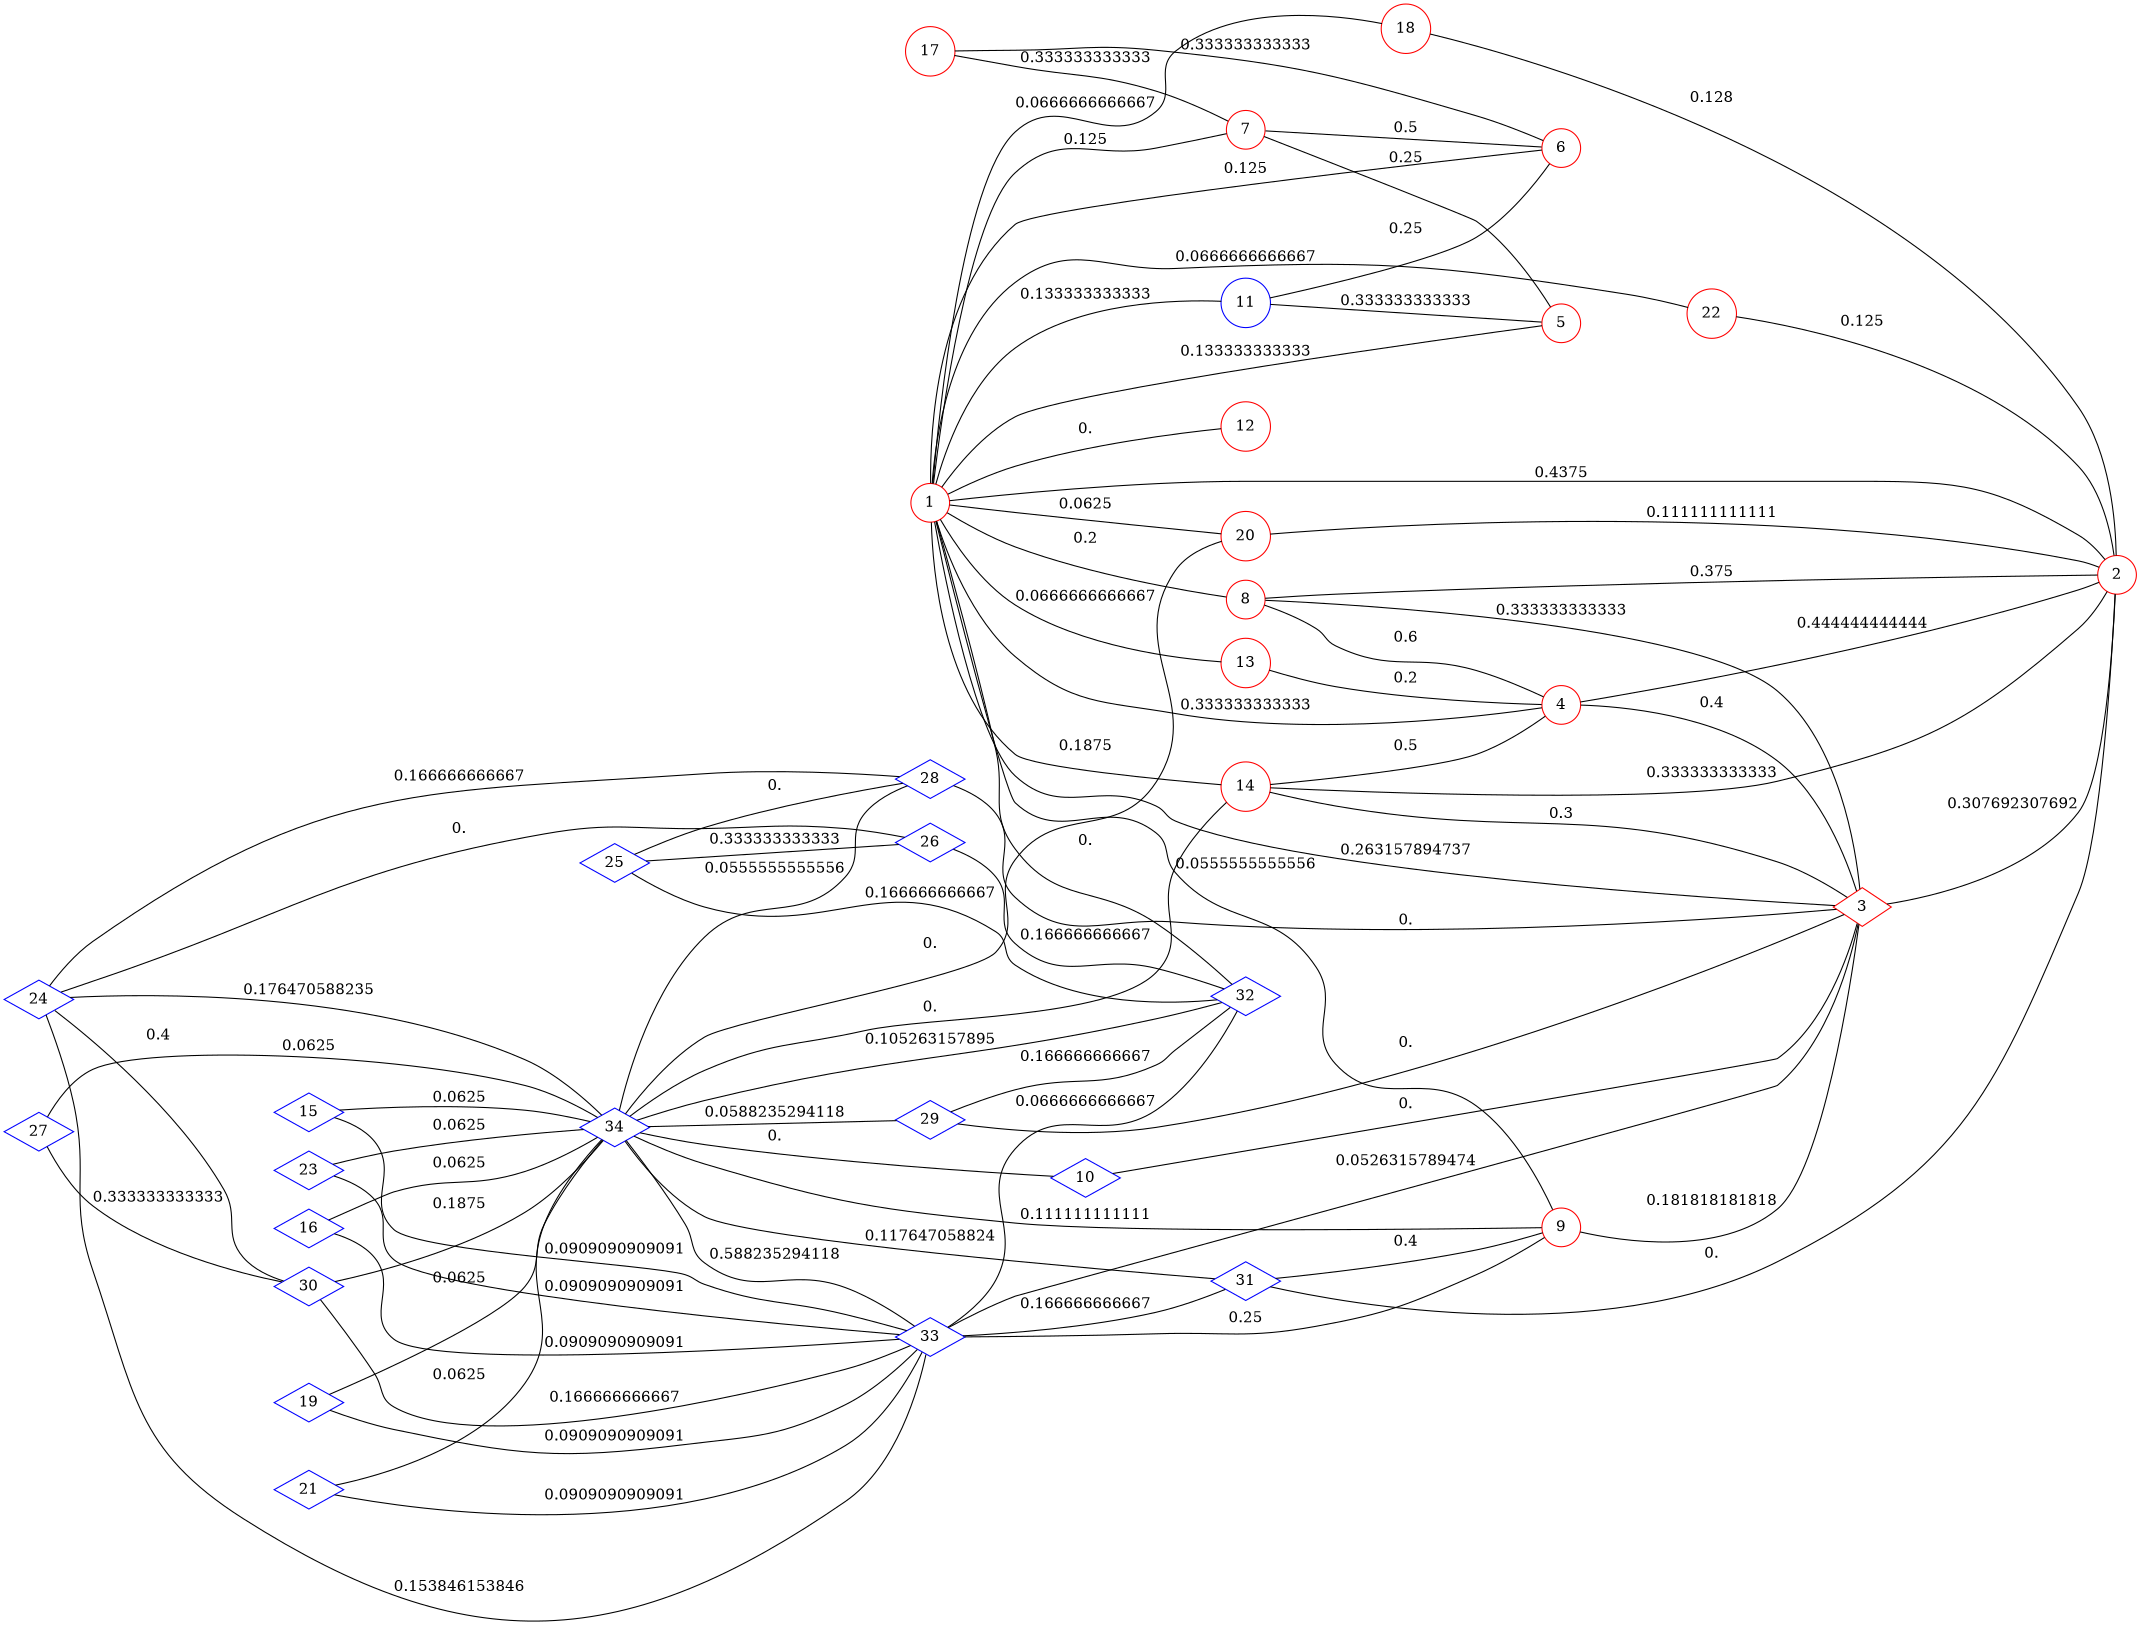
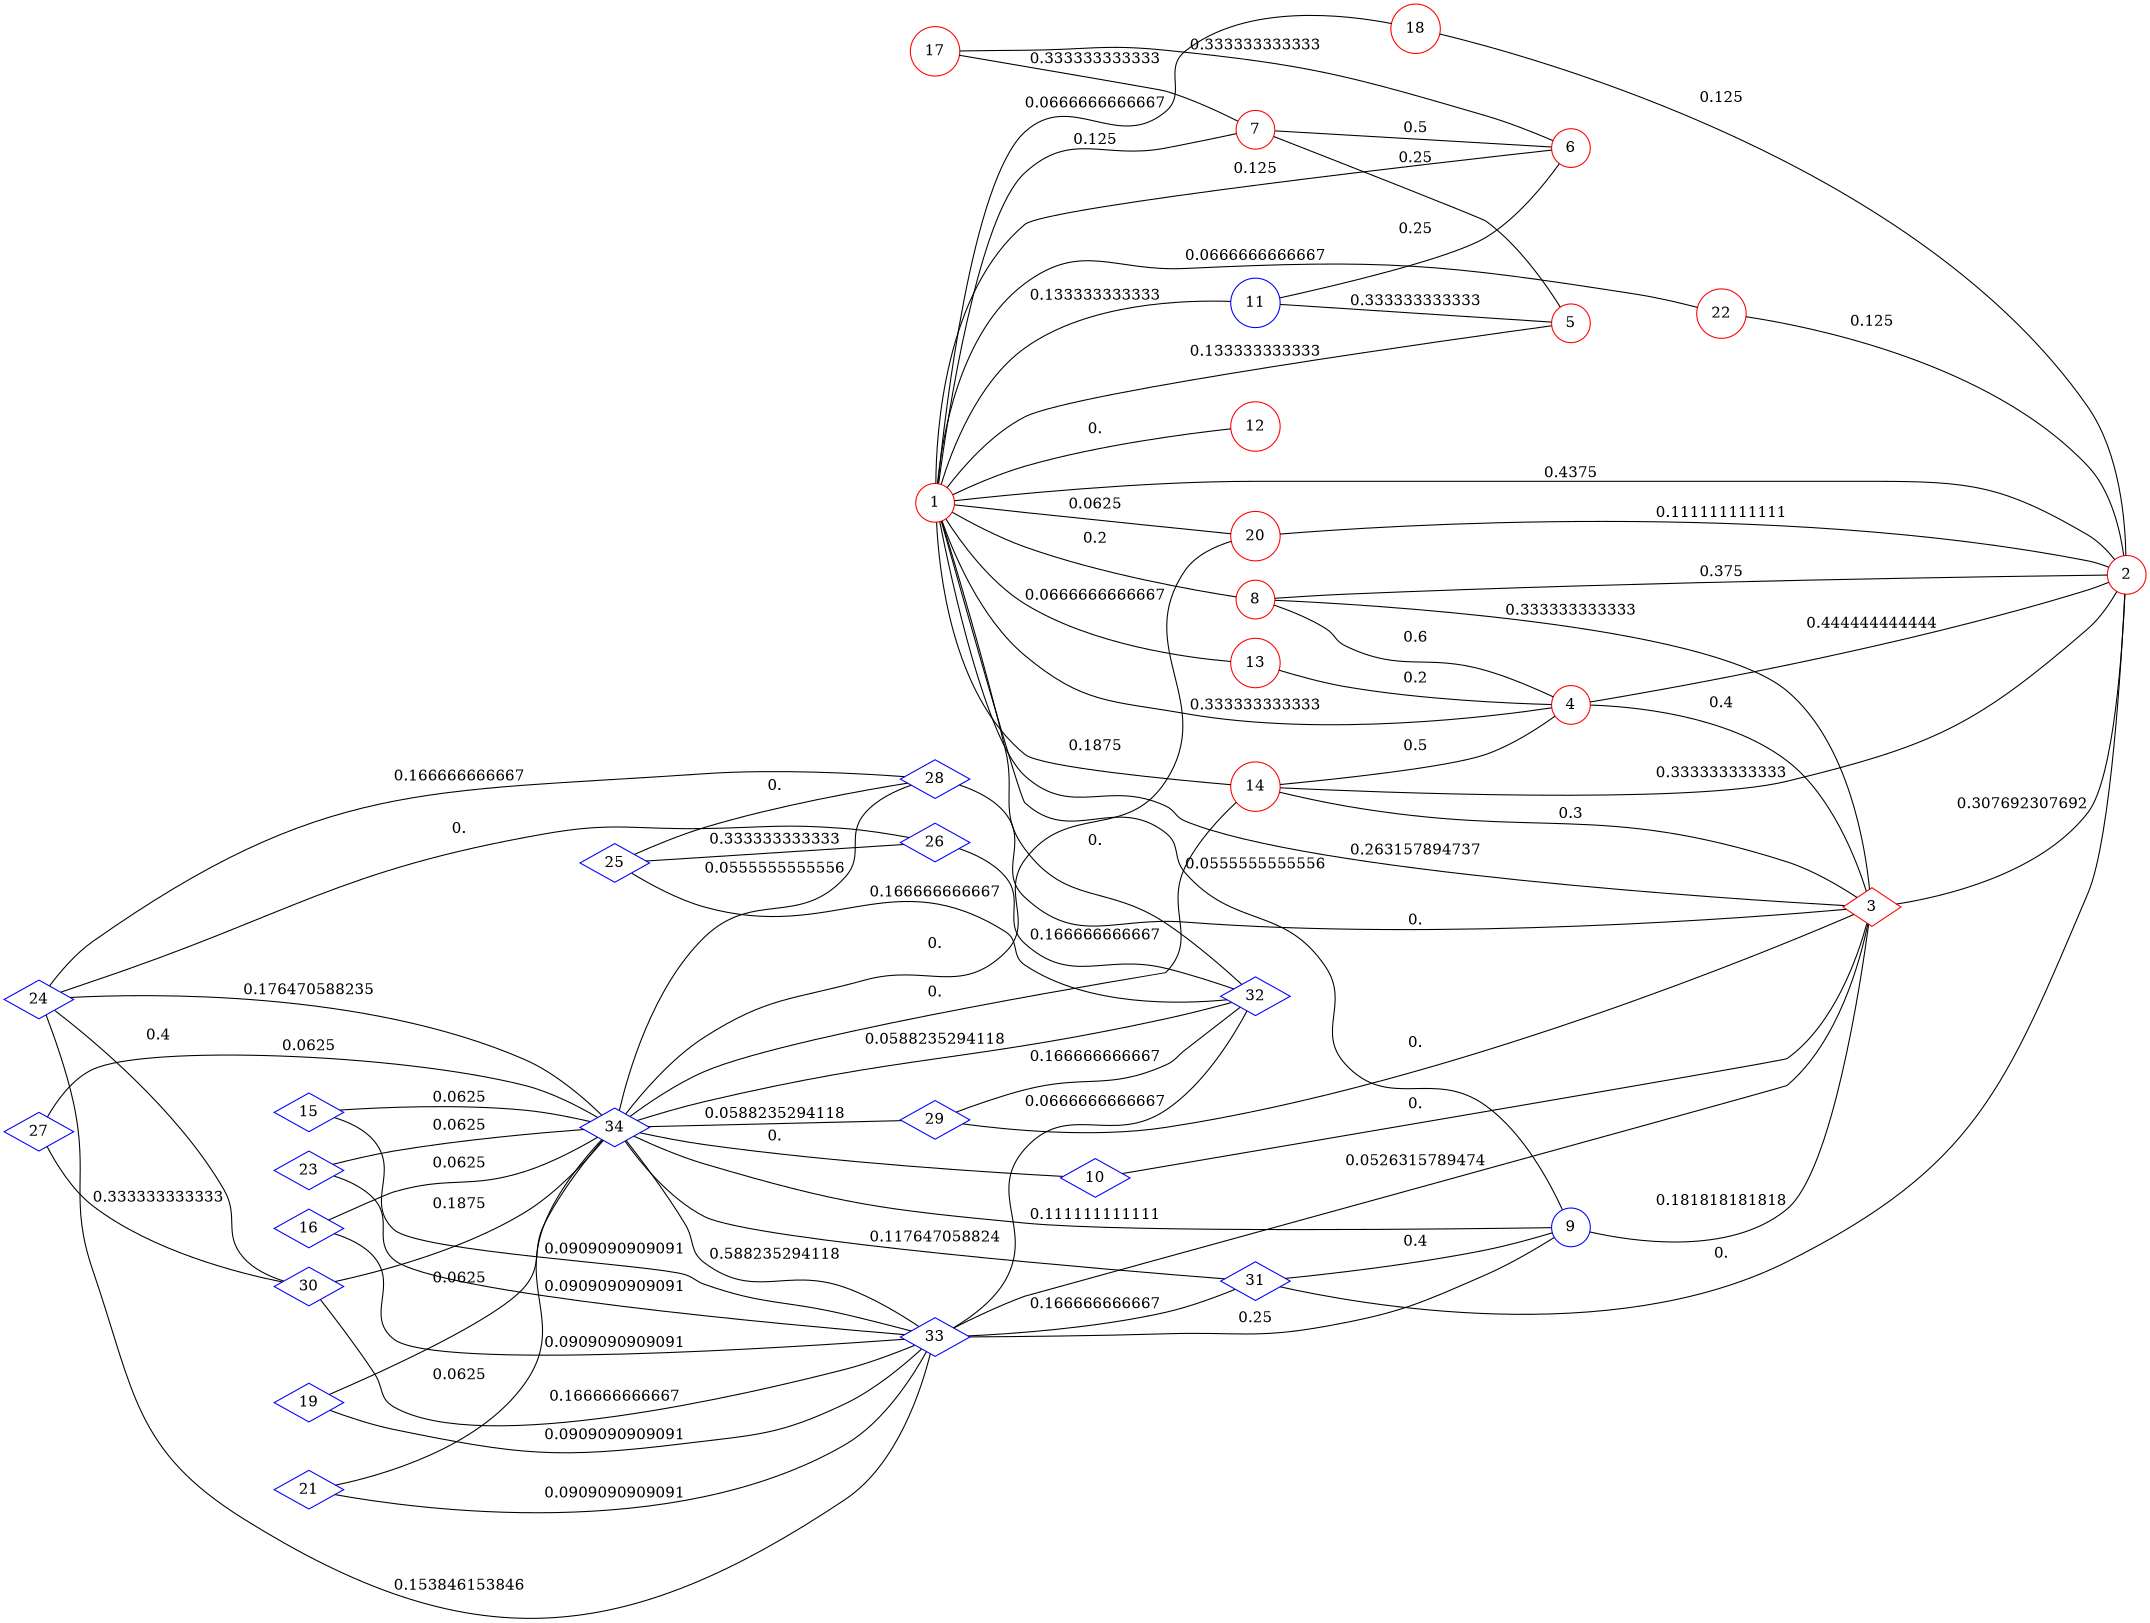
(1712, 98) -> (1721, 98)
(930, 1040) -> (935, 1040)
(1561, 1227) -> (1571, 1227)
